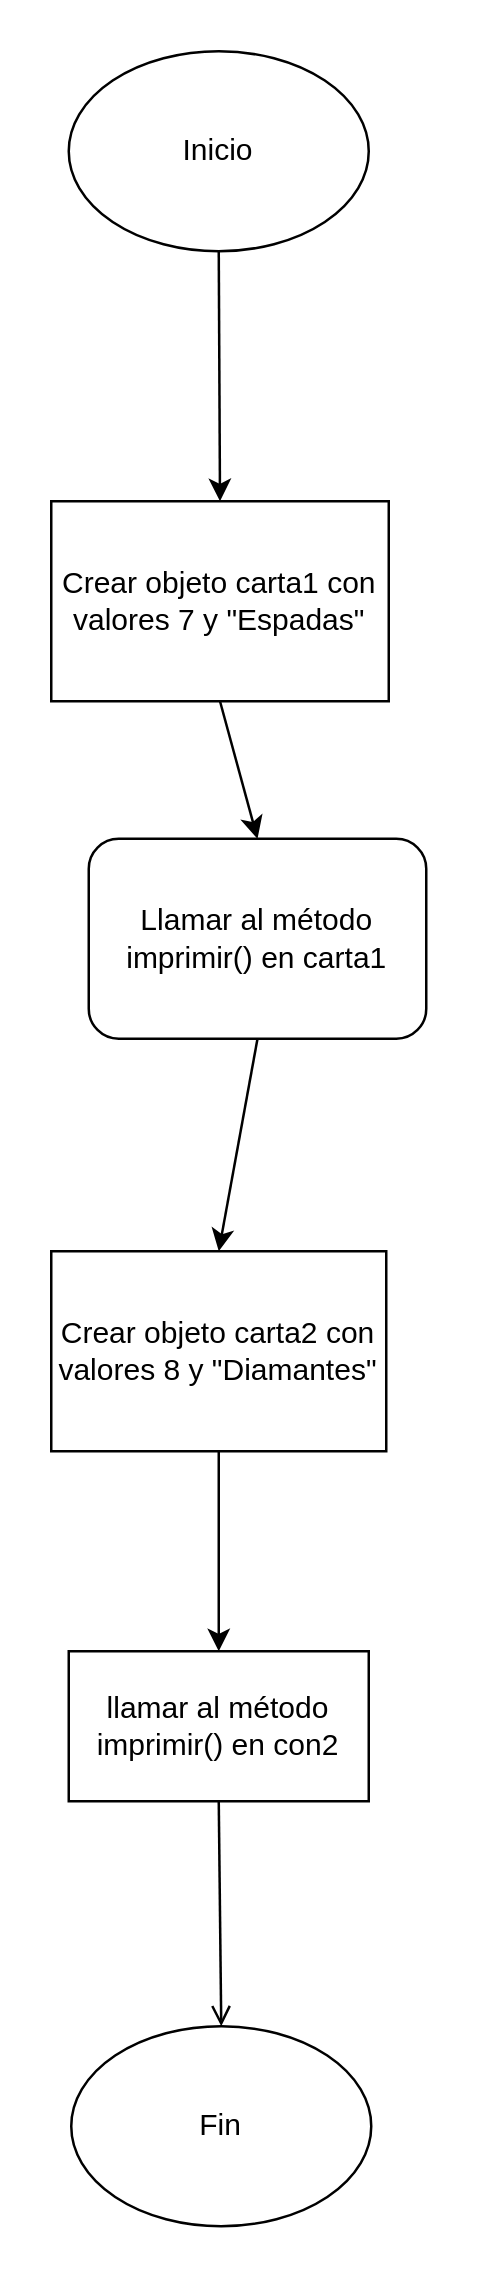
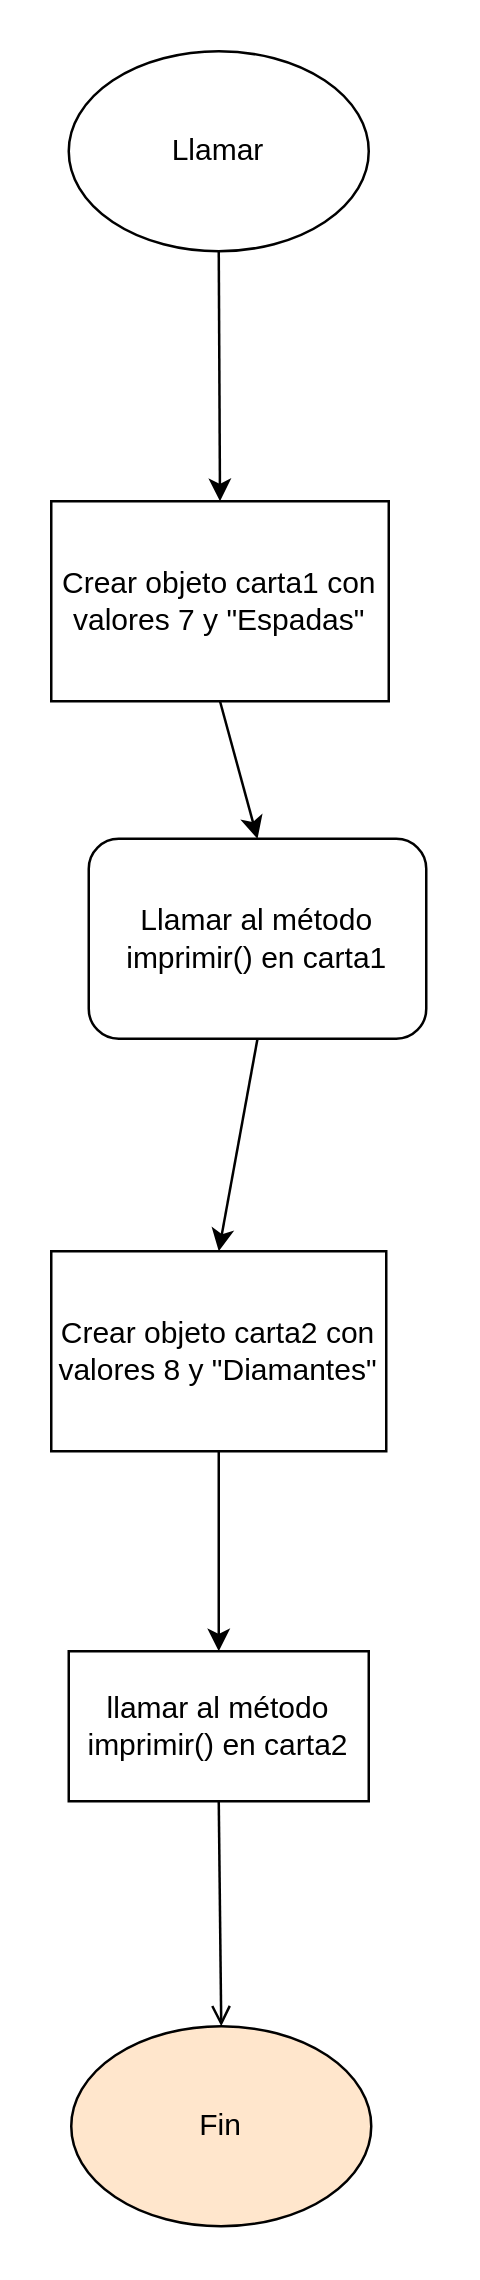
(219, 151) -> (219, 151)
(219, 1726) -> (219, 1726)
(221, 2126) -> (221, 2126)
